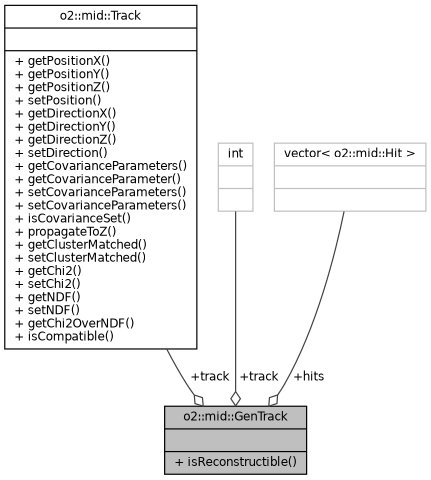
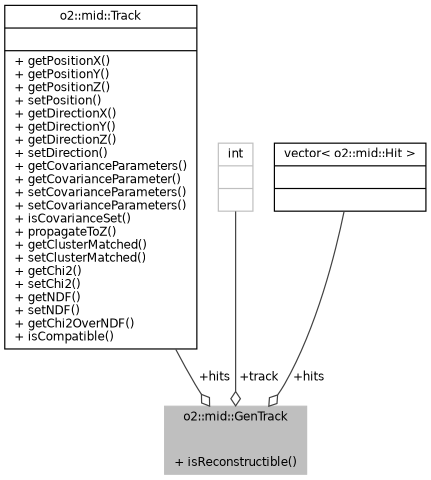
(350, 177) -> (350, 177)
(209, 378) -> (213, 378)
(236, 440) -> (236, 440)
